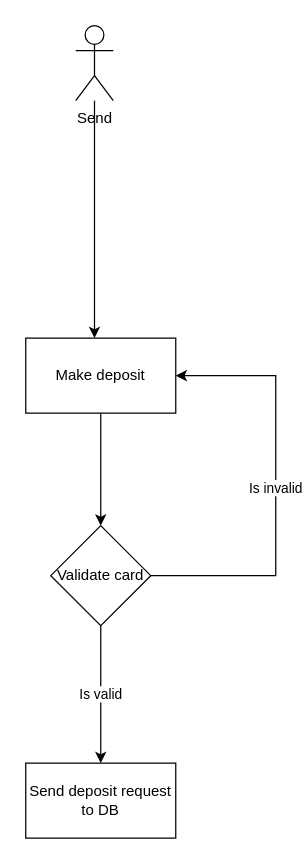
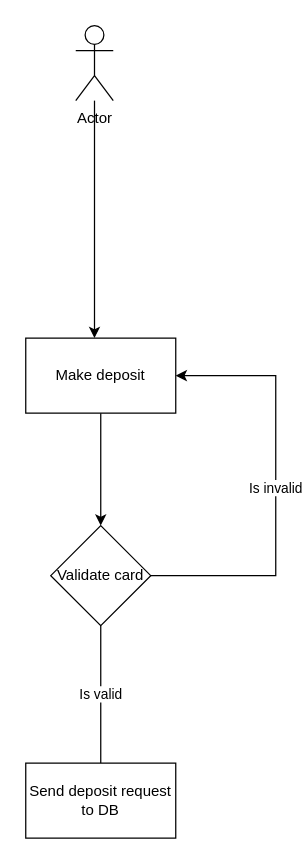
(95, 118) -> (95, 118)
(101, 753) -> (101, 756)
